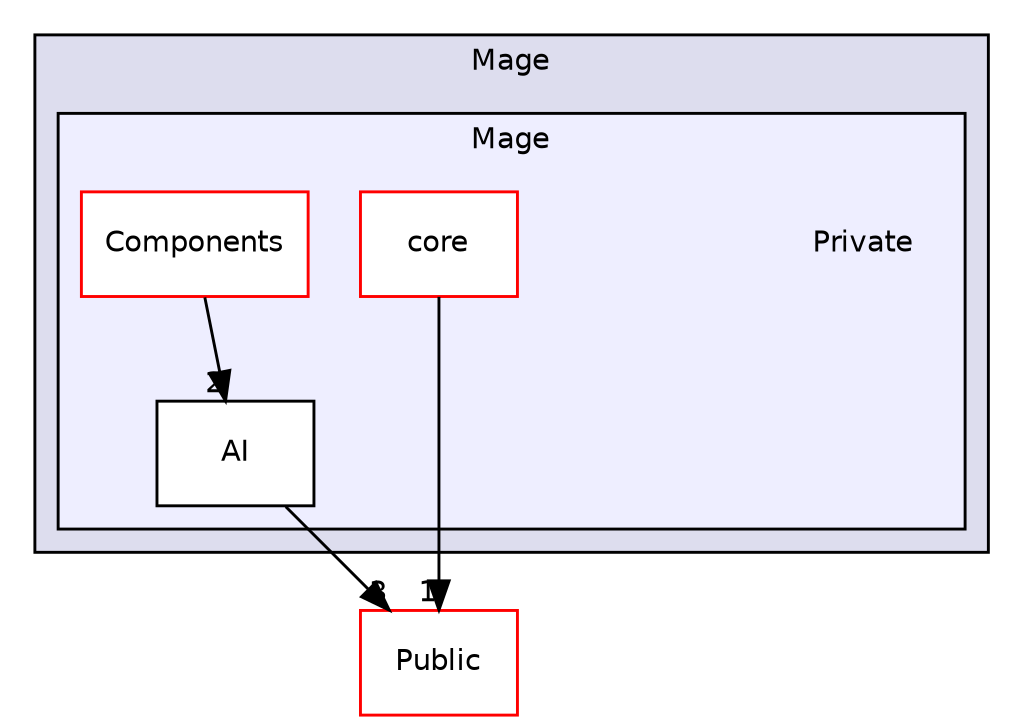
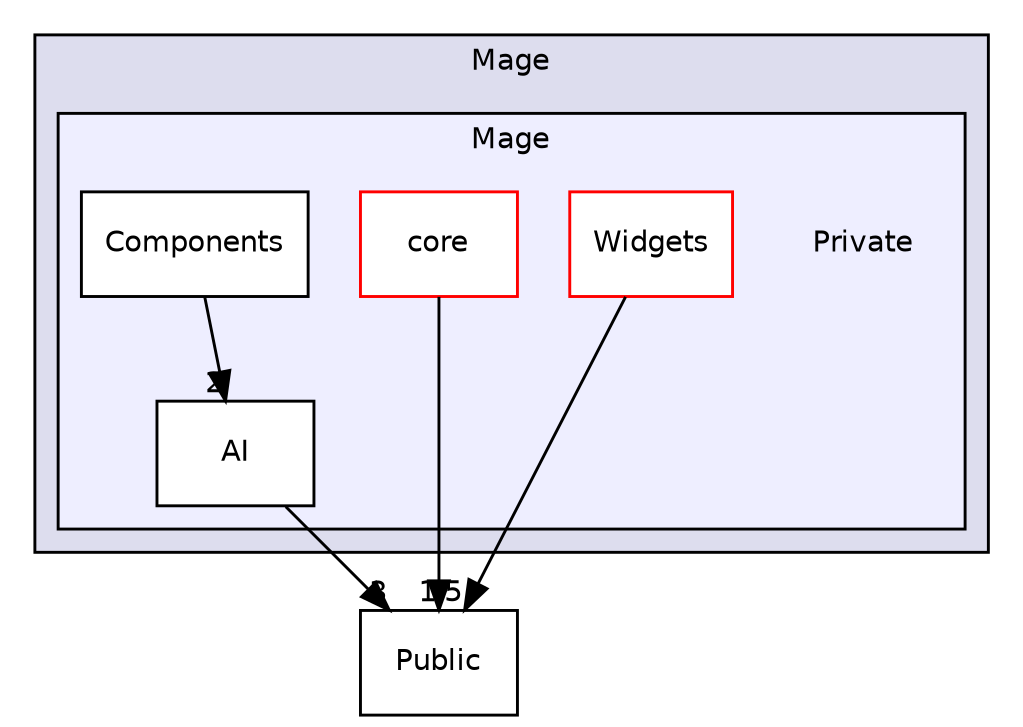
(195, 244) -> (195, 244)
none -> (651, 244)
(439, 663) -> (439, 663)
